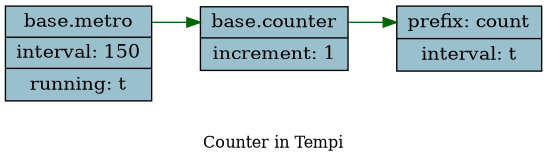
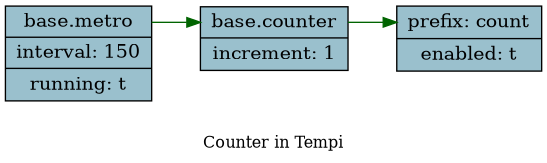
(469, 54) -> (469, 54)
